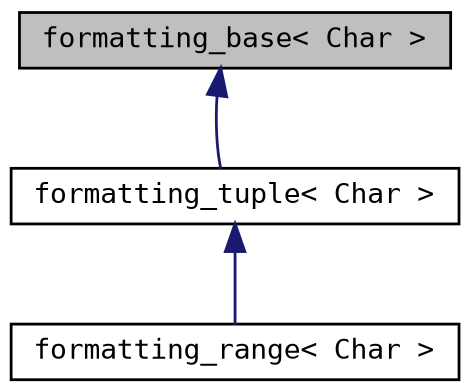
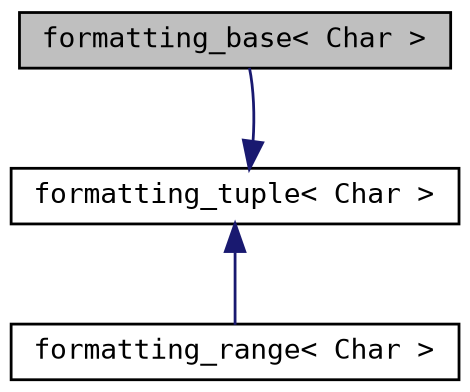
(217, 132) -> (254, 105)
